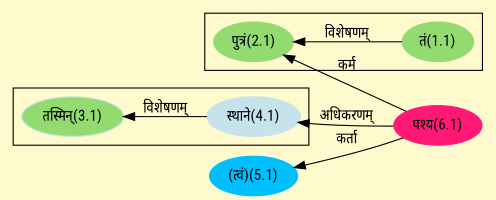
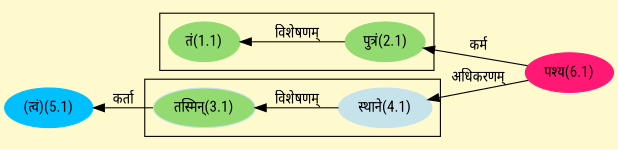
(354, 42) -> (298, 42)
(354, 153) -> (129, 108)
